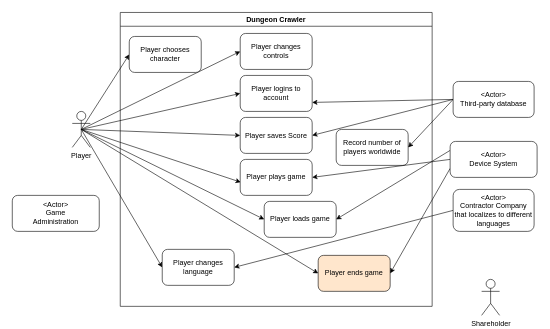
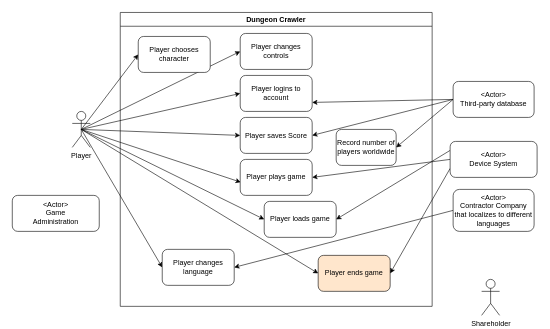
(165, 54) -> (174, 54)
(372, 147) -> (366, 147)
